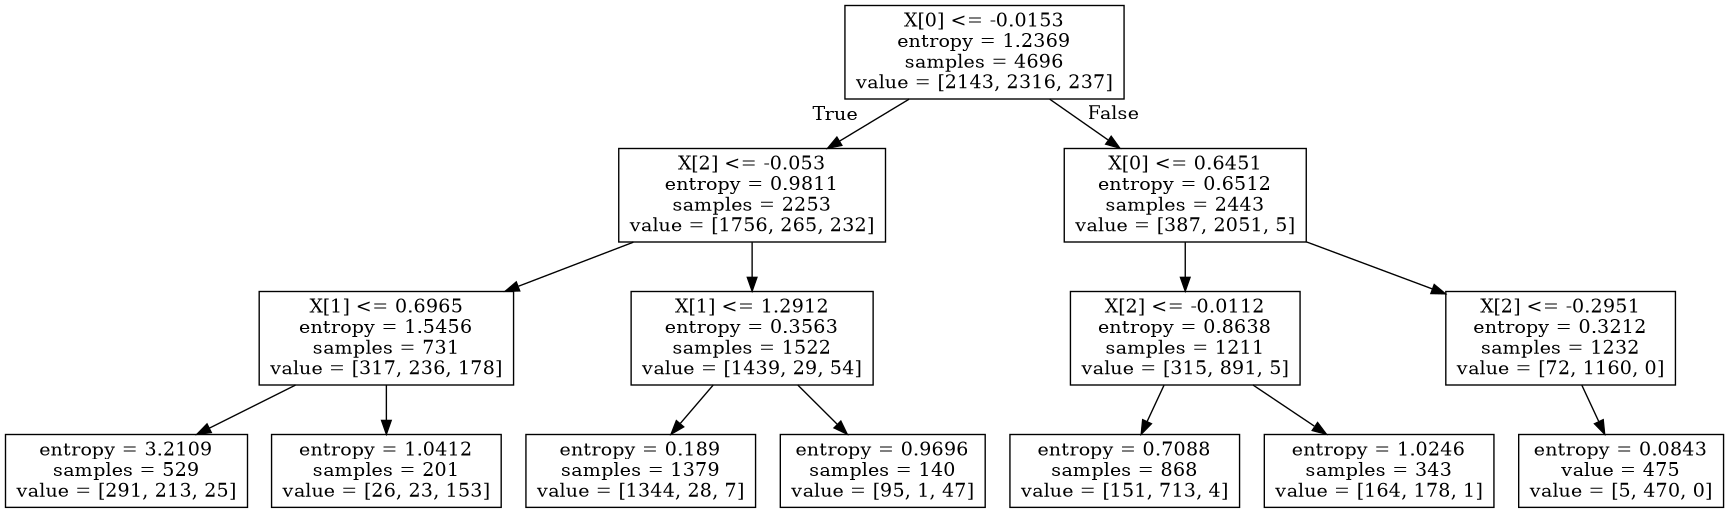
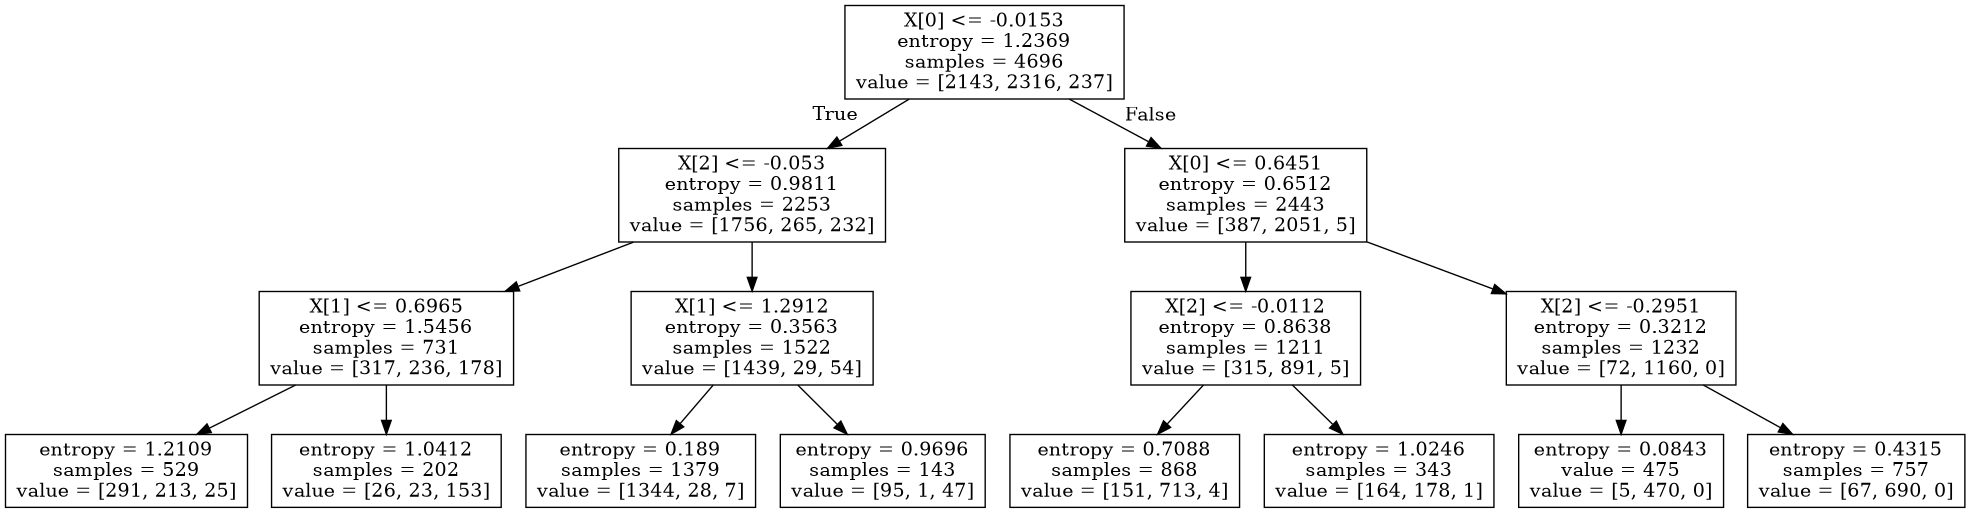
(126, 471) -> (126, 471)
(386, 471) -> (386, 471)
(883, 471) -> (883, 471)
none -> (1856, 471)
